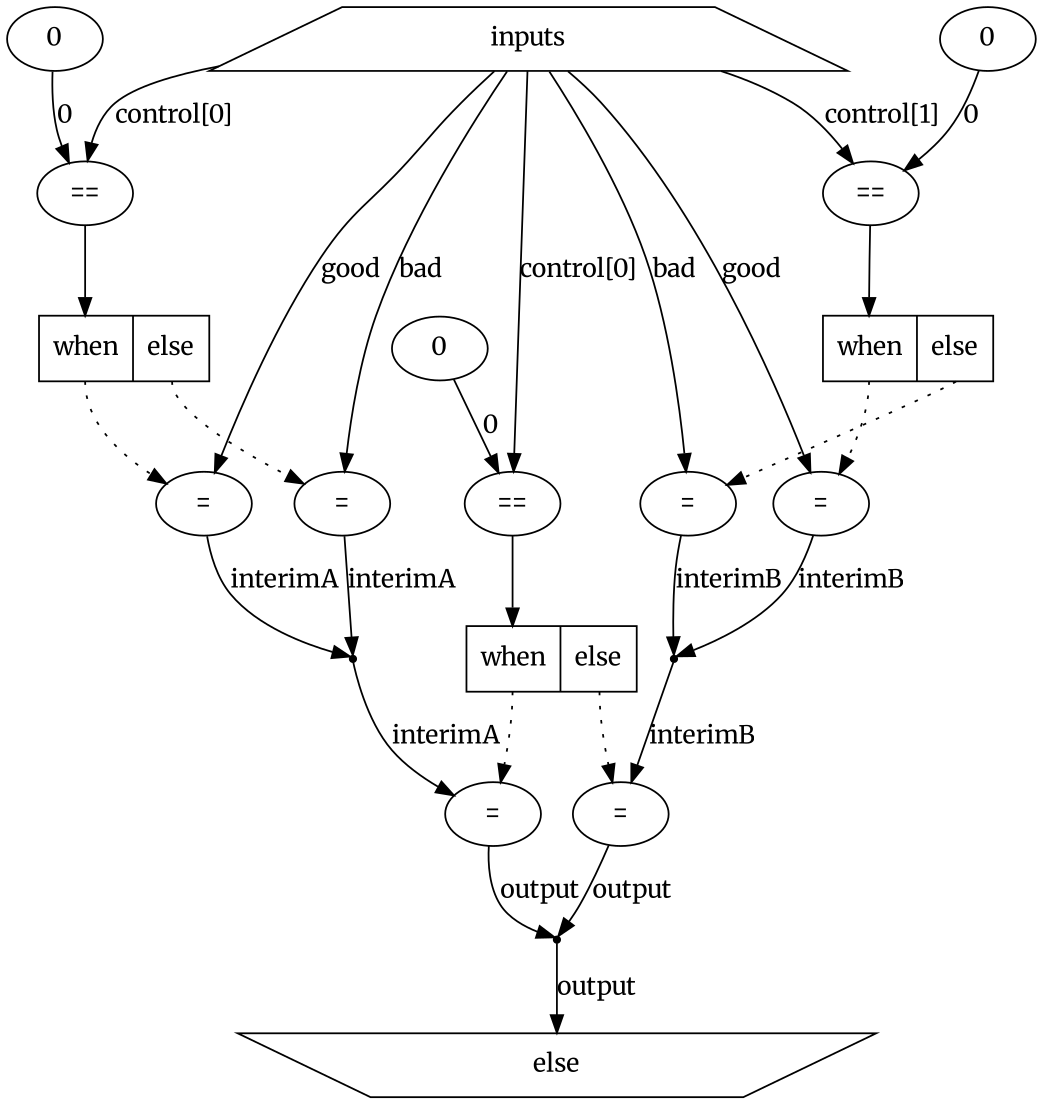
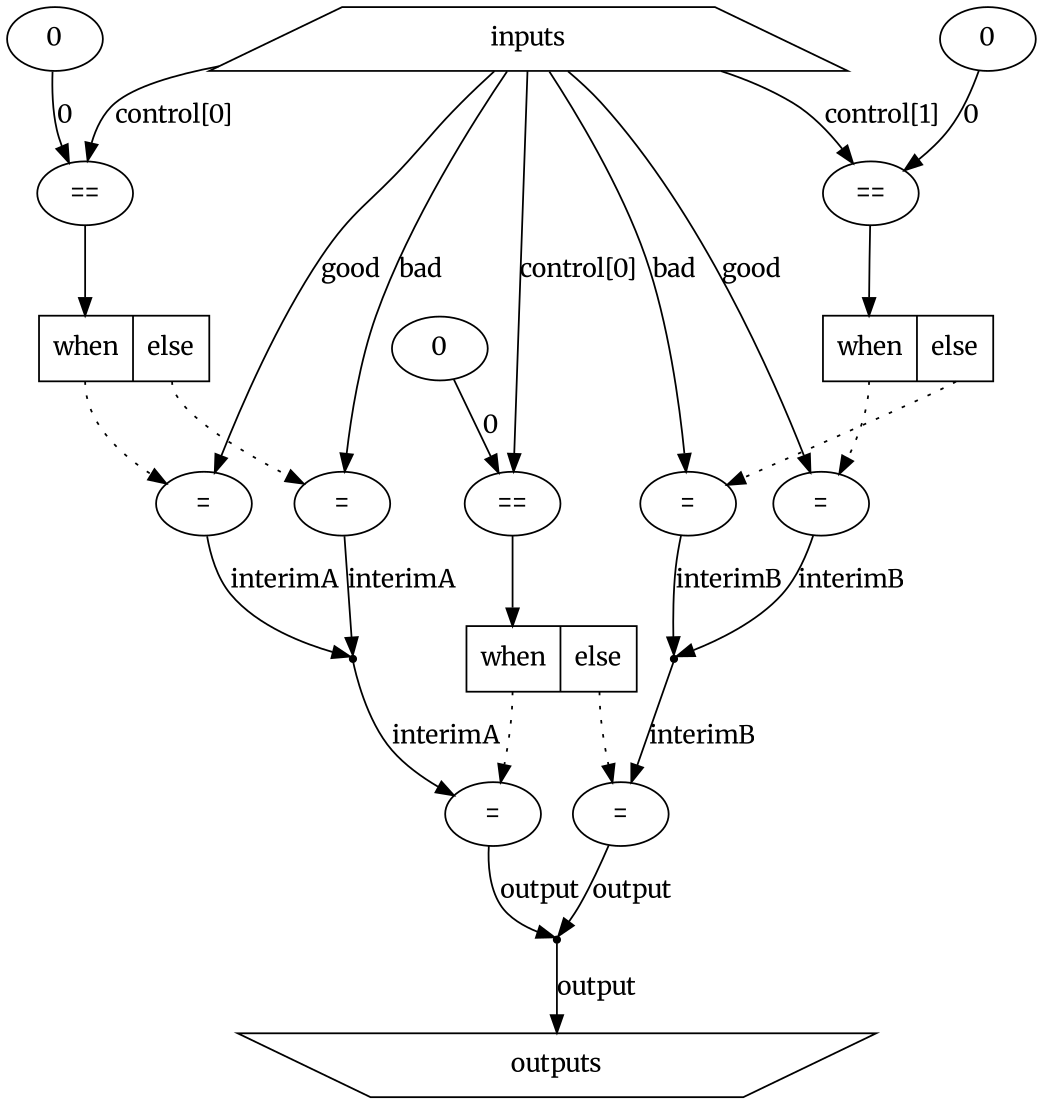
(557, 1065) -> (557, 1065)
